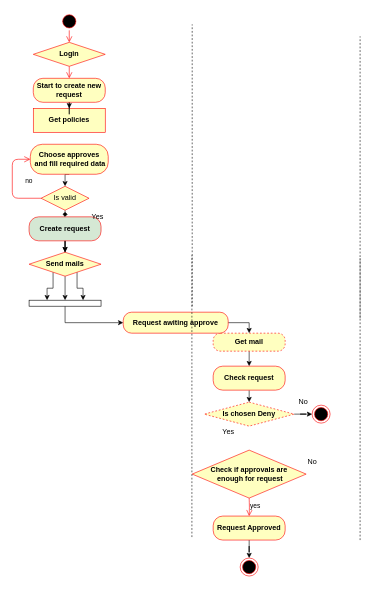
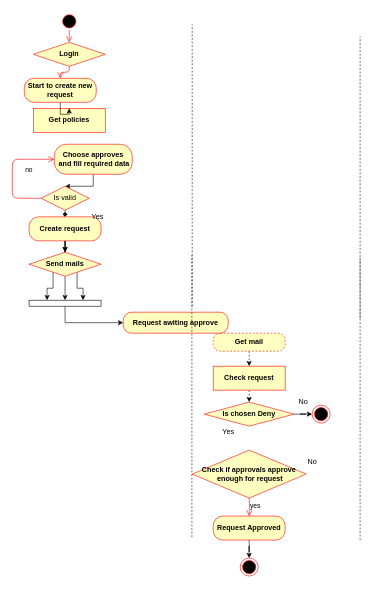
(69, 90) -> (60, 90)
(69, 159) -> (93, 159)
(65, 229) -> (65, 229)
(249, 324) -> none
(249, 356) -> (249, 356)
(249, 378) -> (249, 378)
(249, 394) -> (249, 394)
(249, 414) -> (249, 414)
(249, 474) -> (249, 474)
